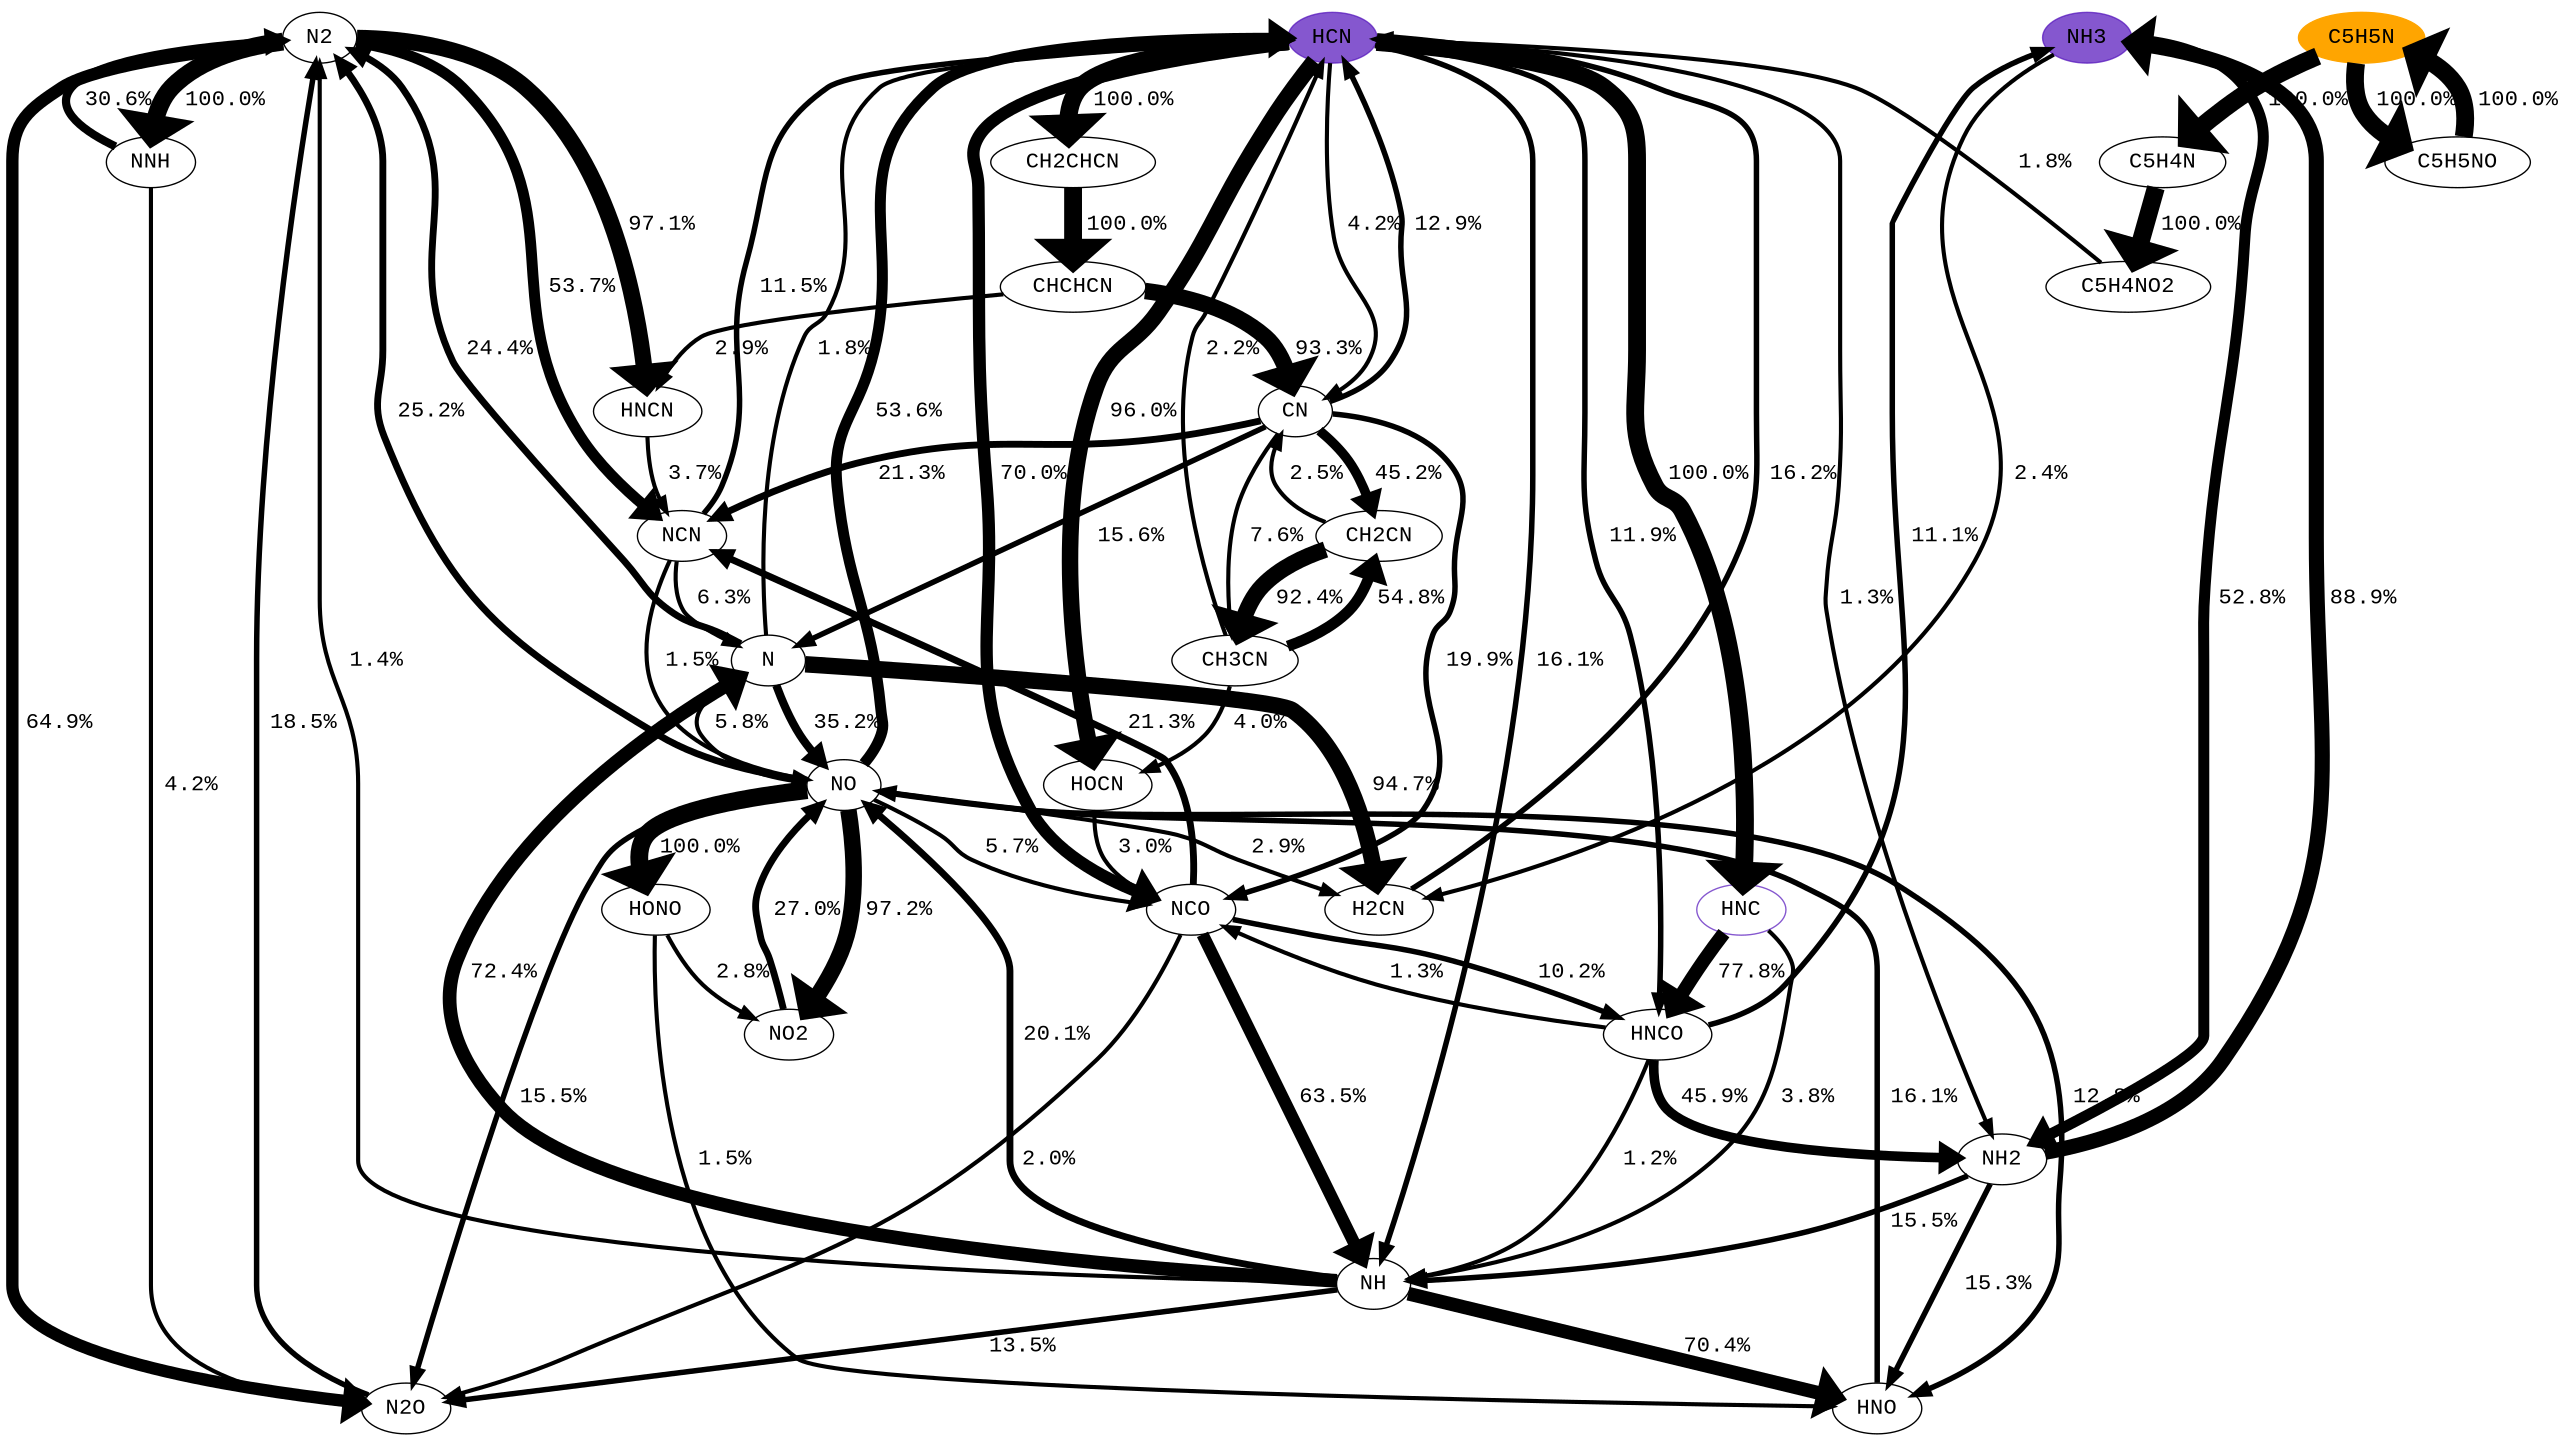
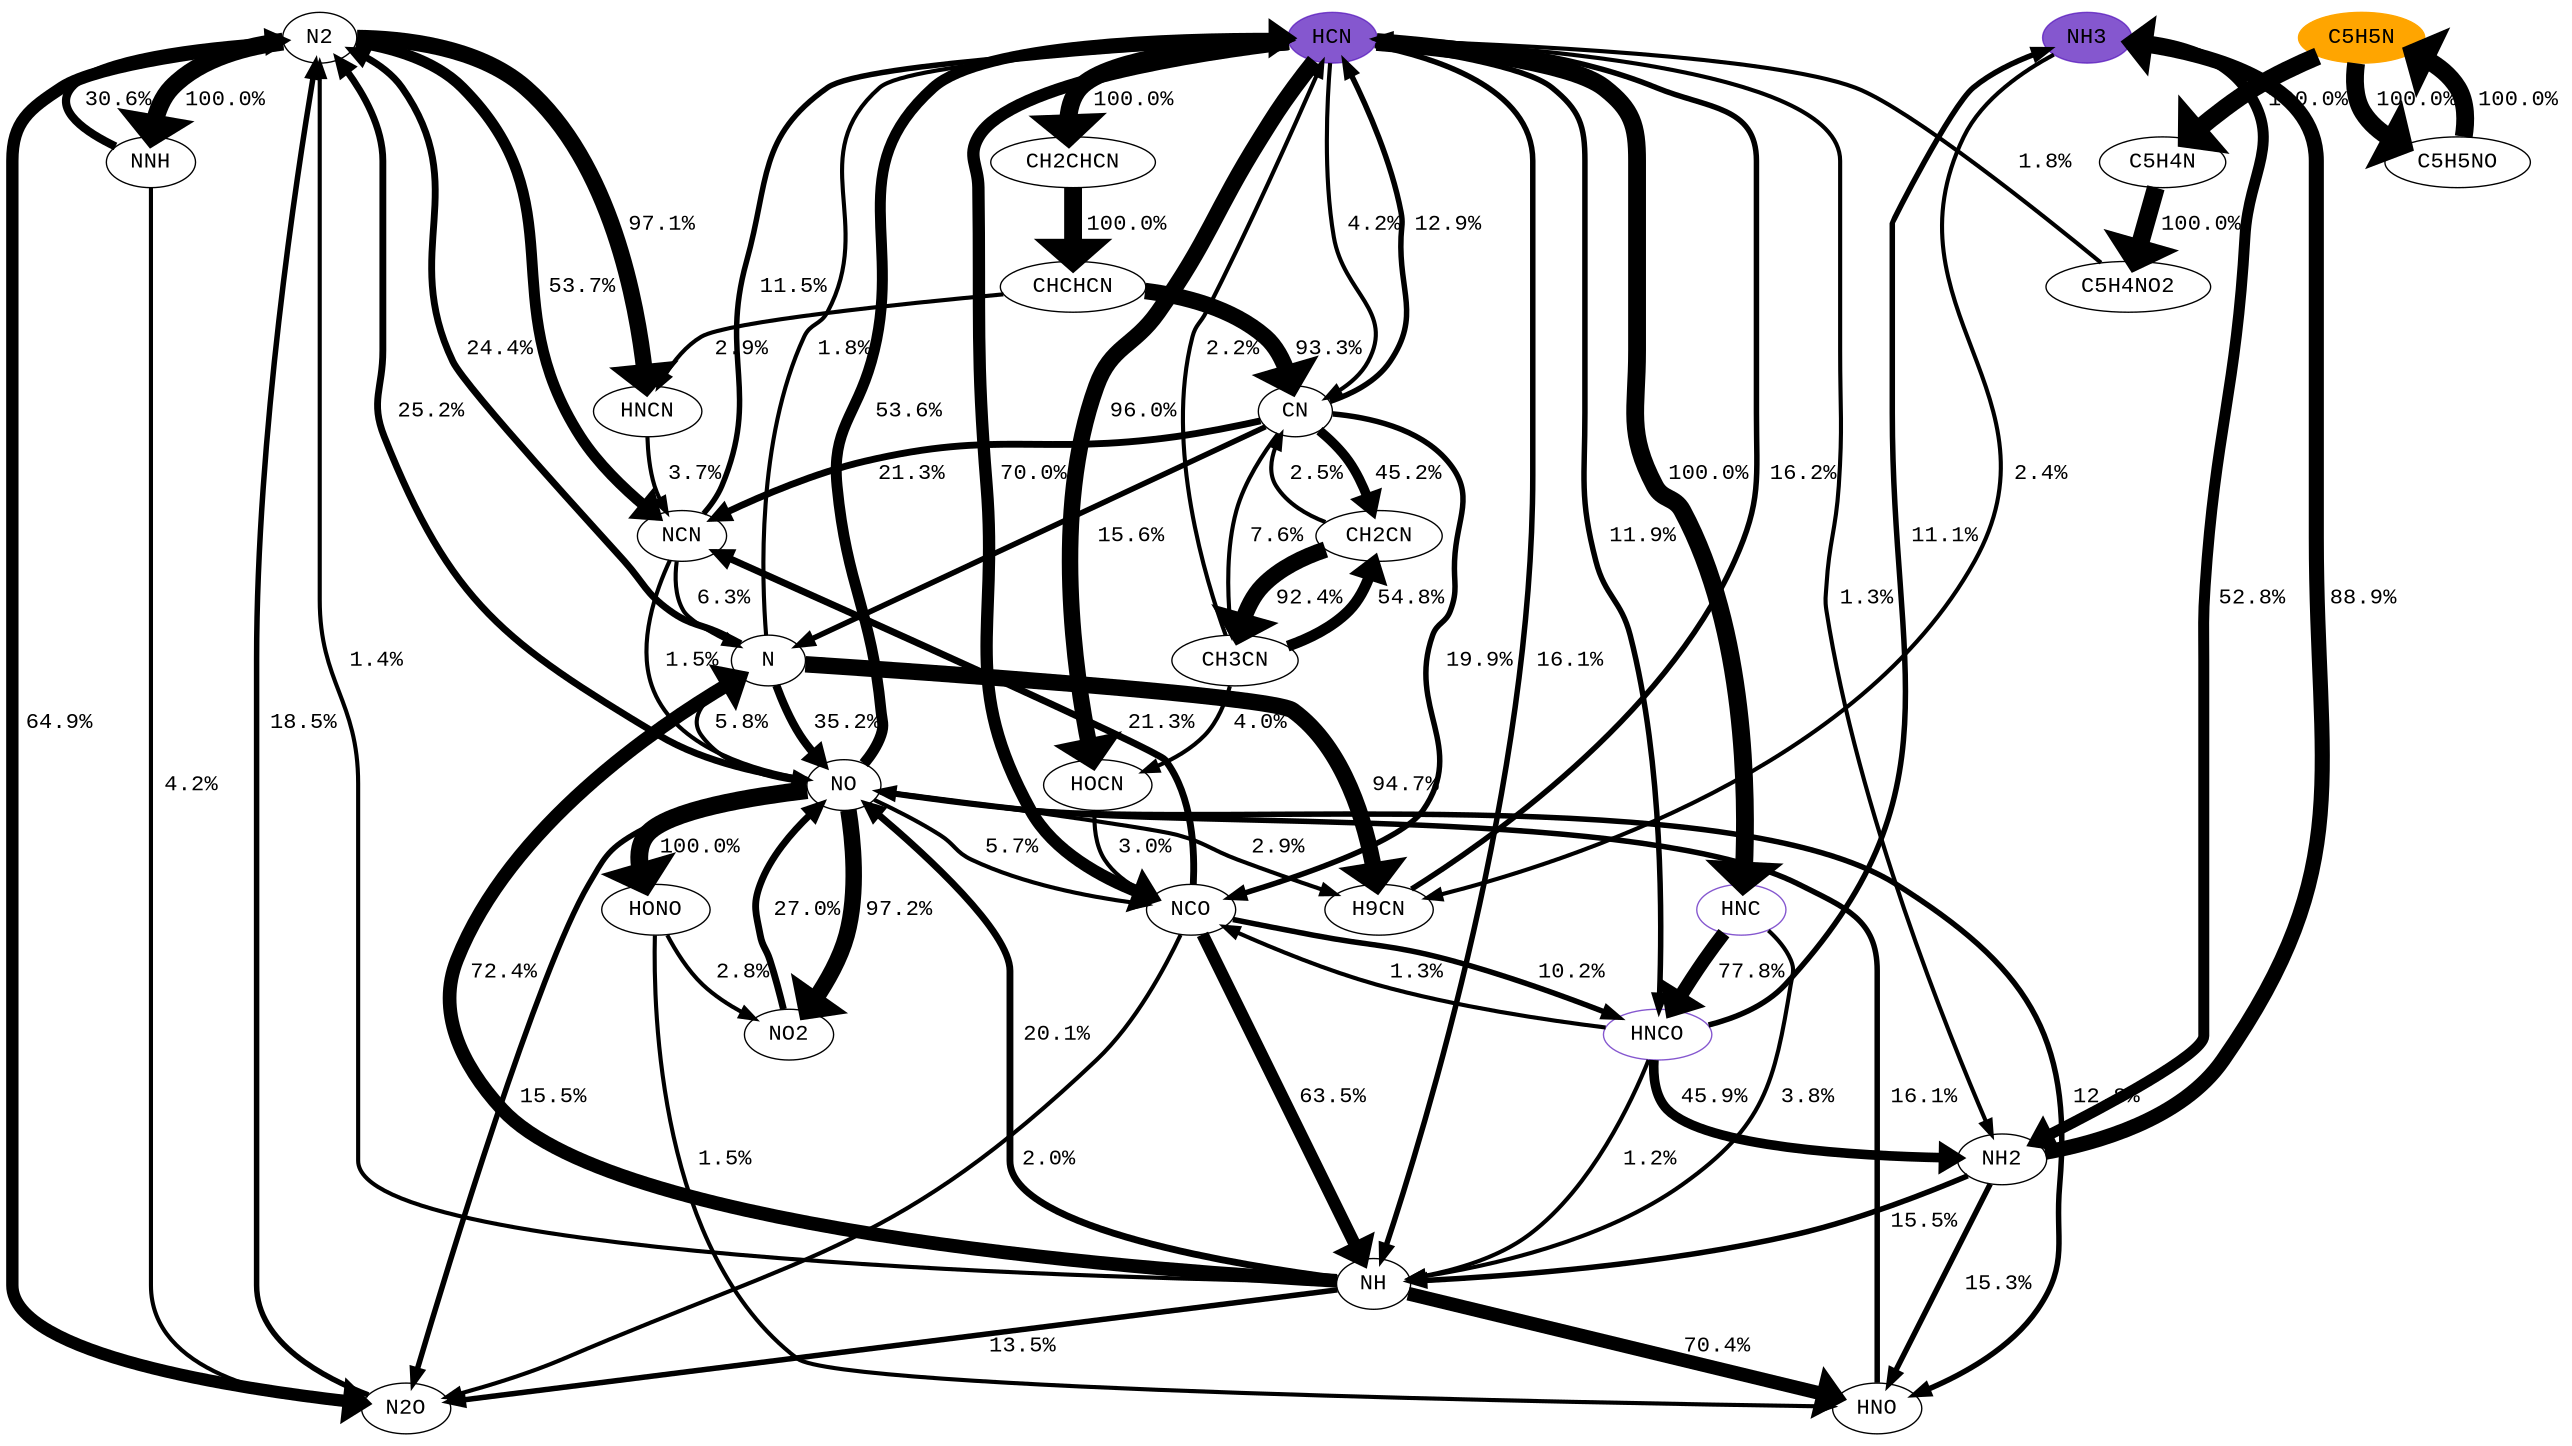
(1379, 910) -> (1379, 910)
(1658, 1035) -> (1658, 1035)
